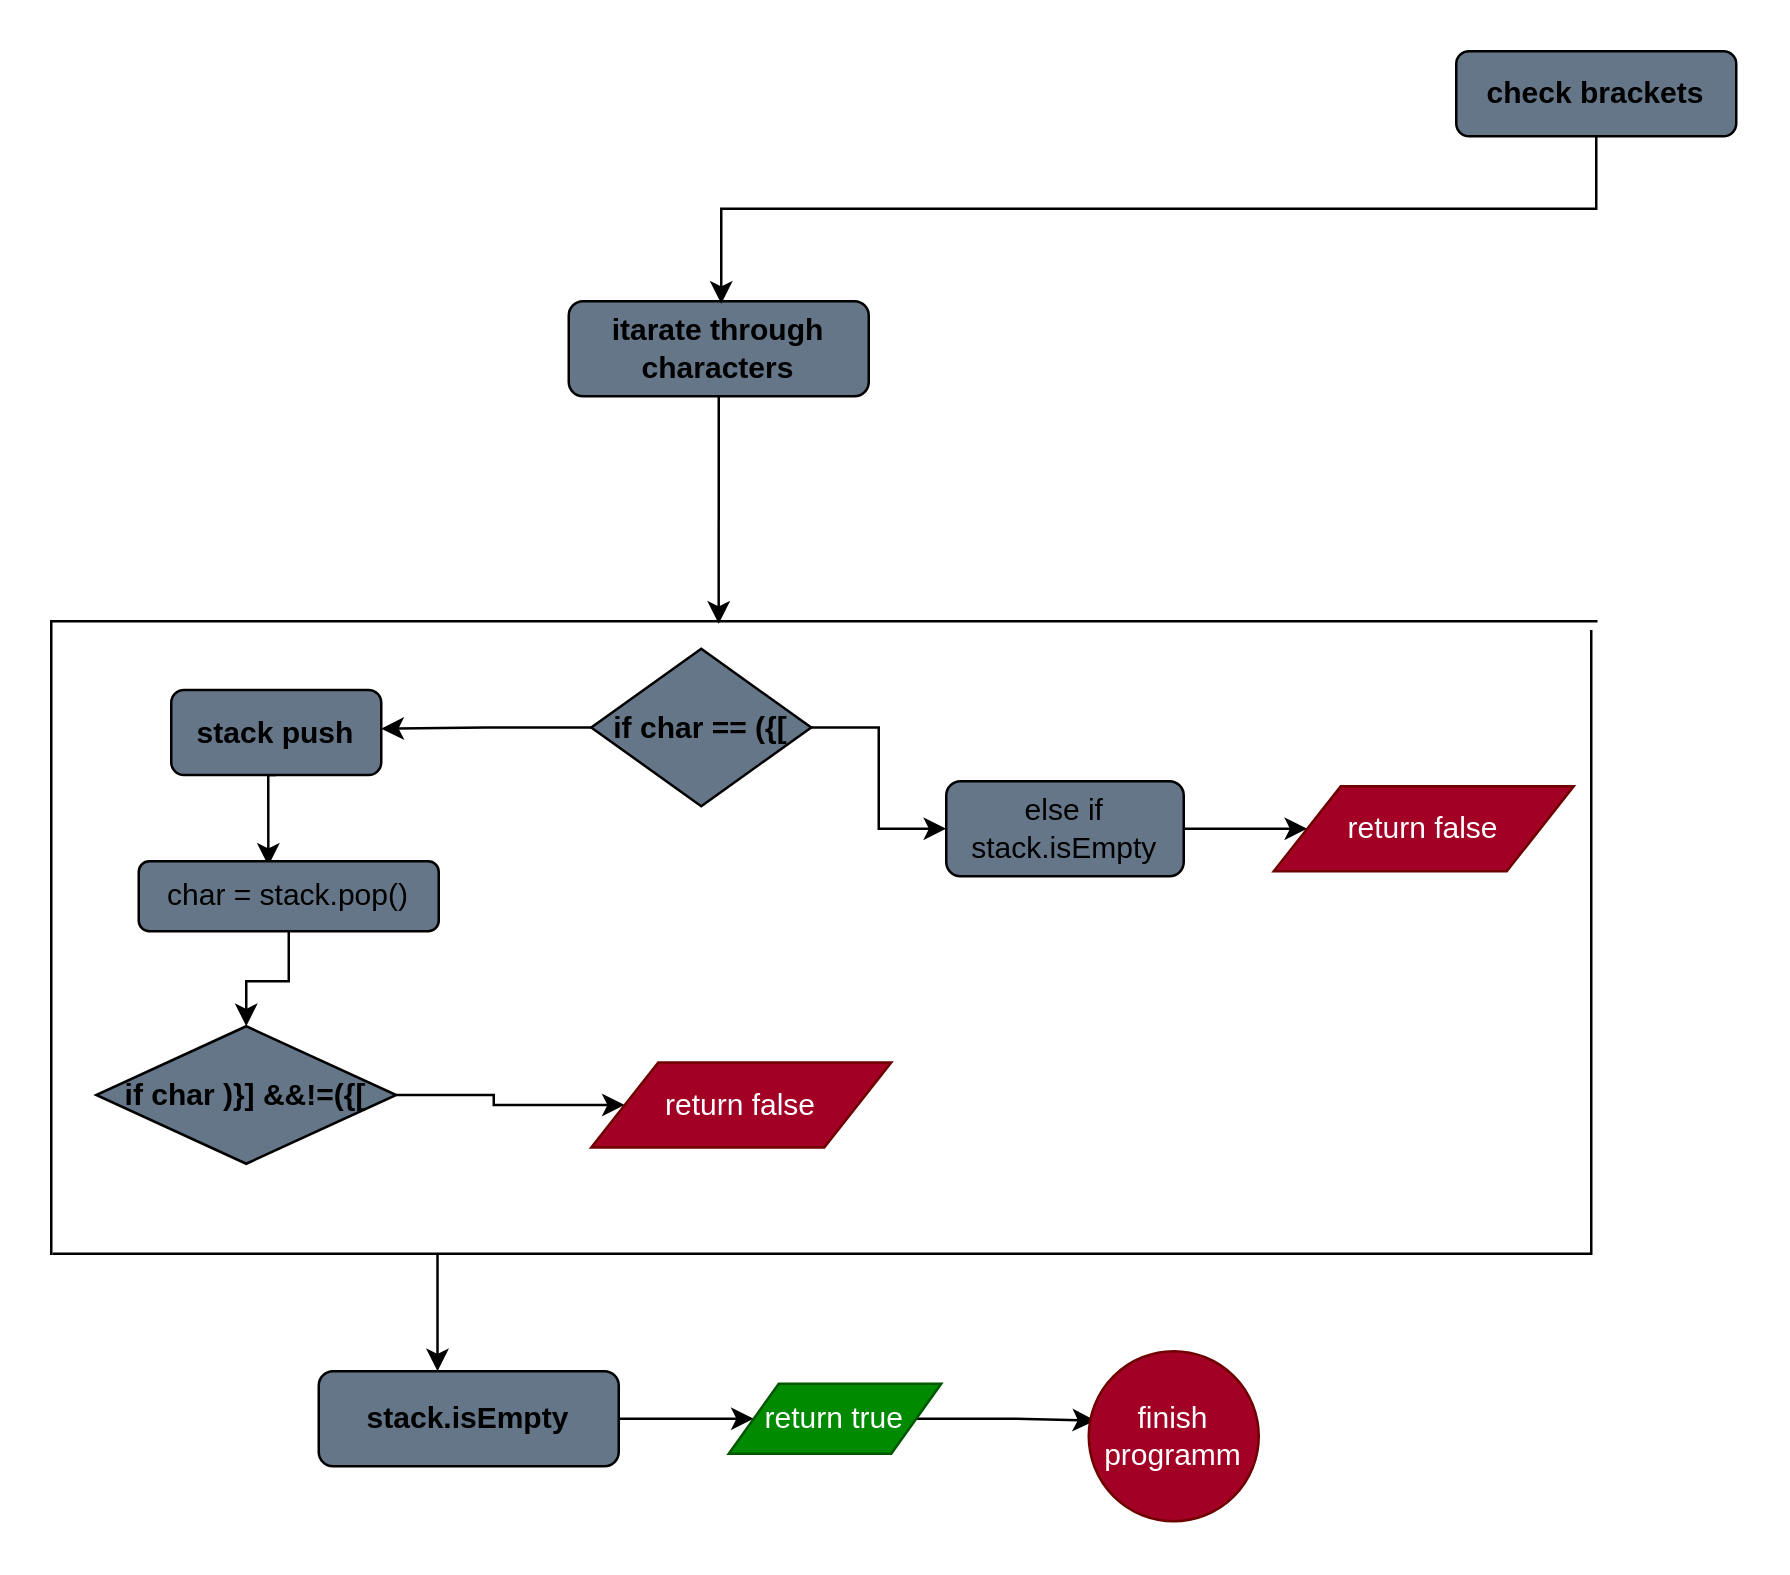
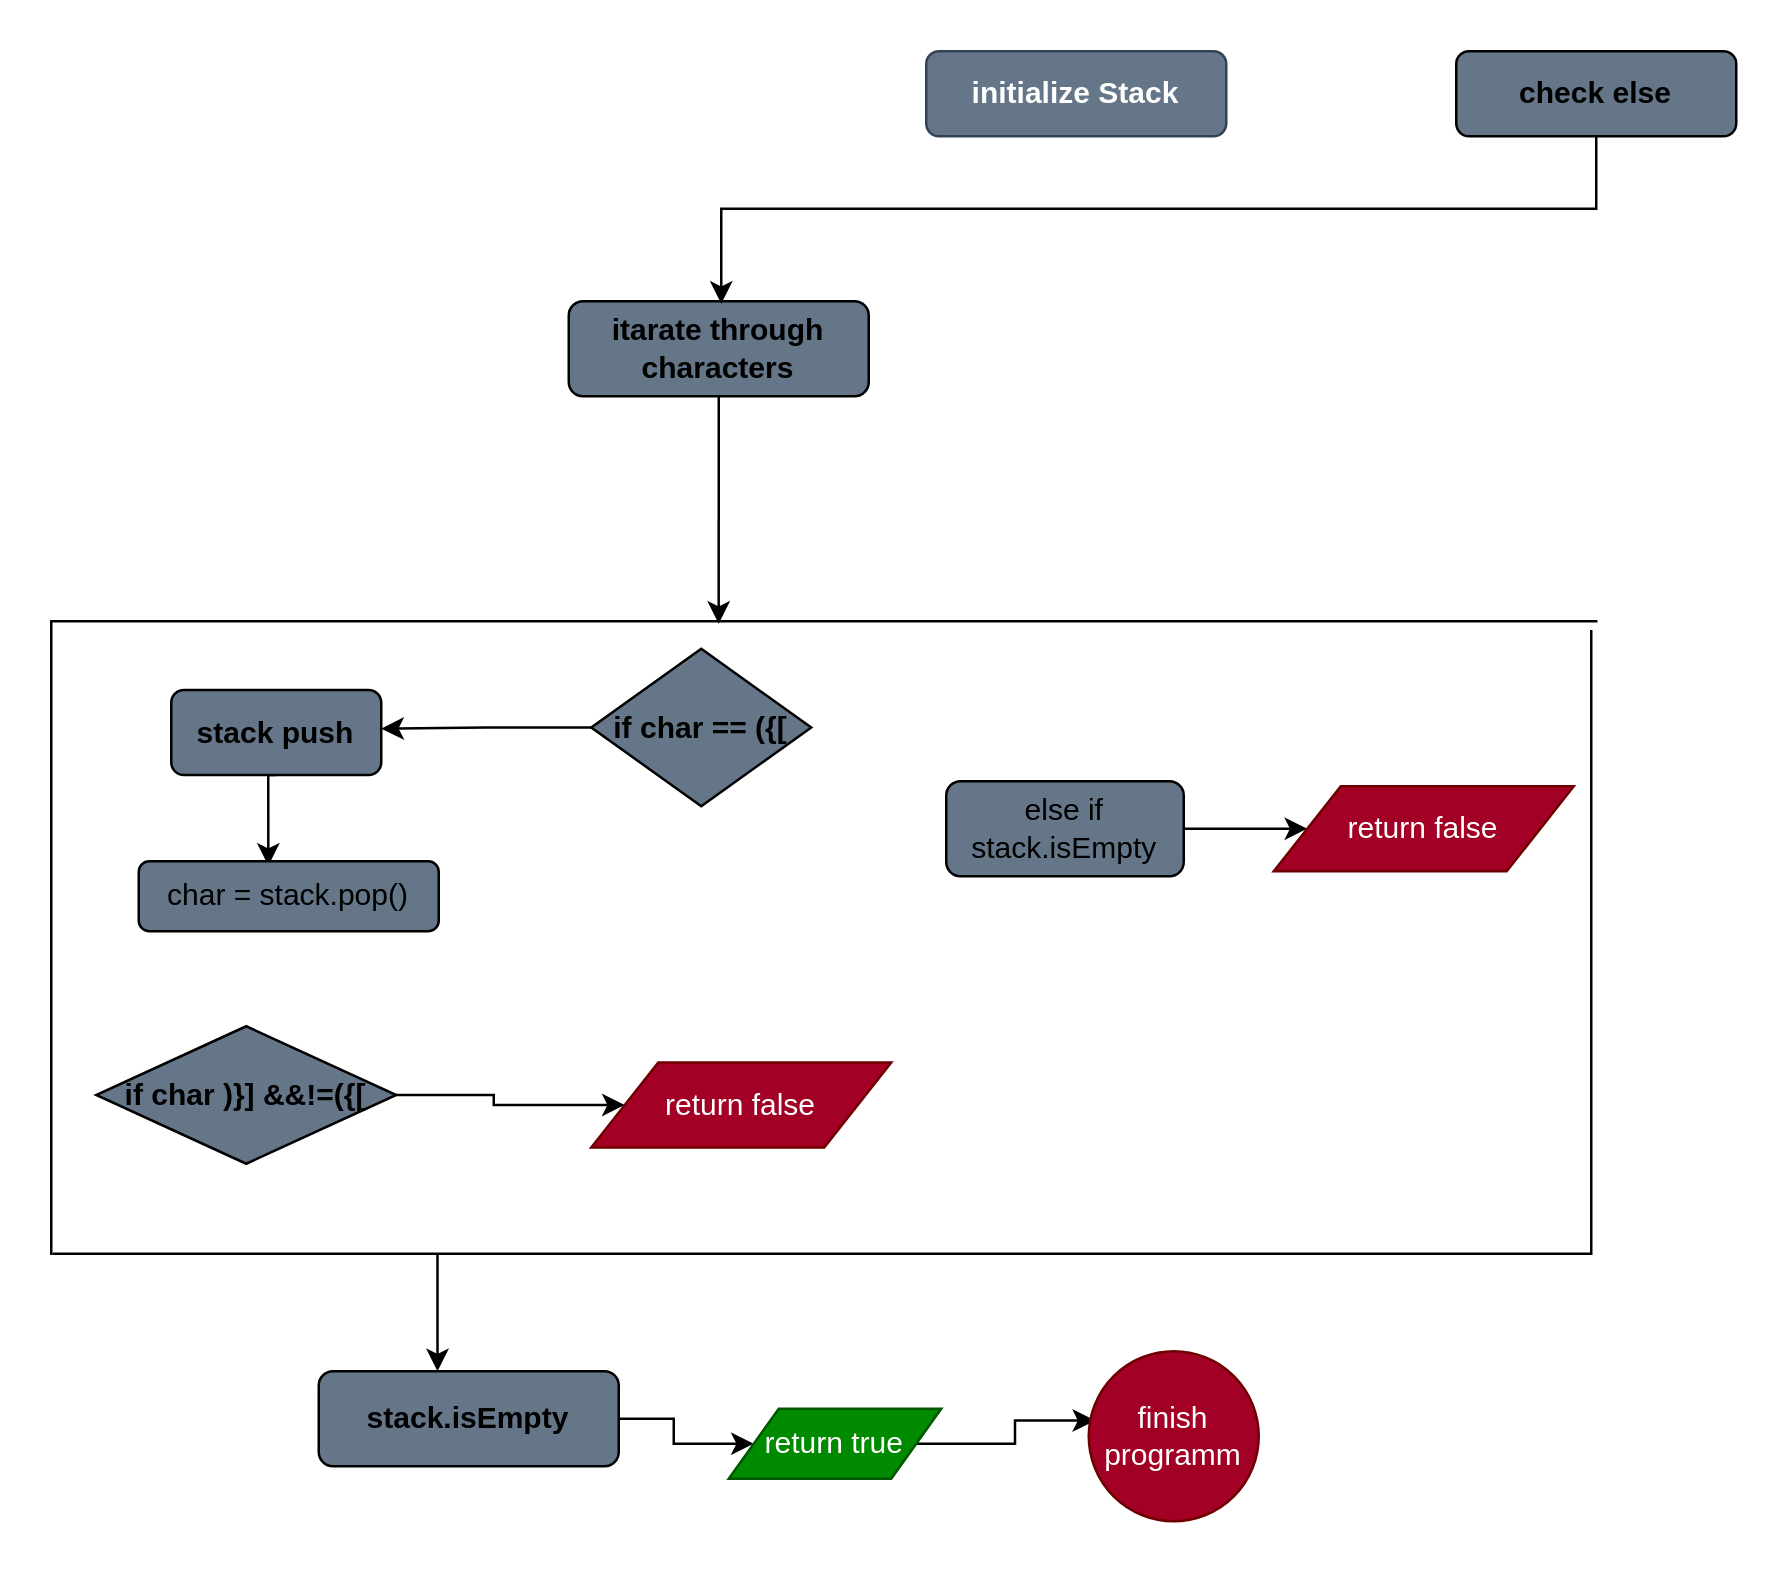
none -> (1076, 94)
(1596, 94) -> (1596, 94)
(879, 770) -> none
(279, 981) -> none
(835, 1419) -> (835, 1444)
